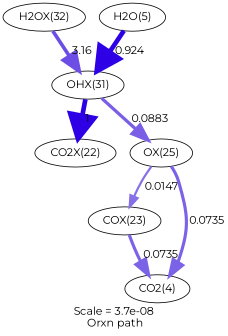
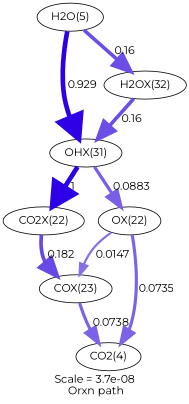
none -> (101, 45)
(81, 51) -> (130, 119)
(128, 51) -> (81, 85)
(161, 153) -> (130, 221)
none -> (41, 249)
(159, 255) -> (110, 323)
